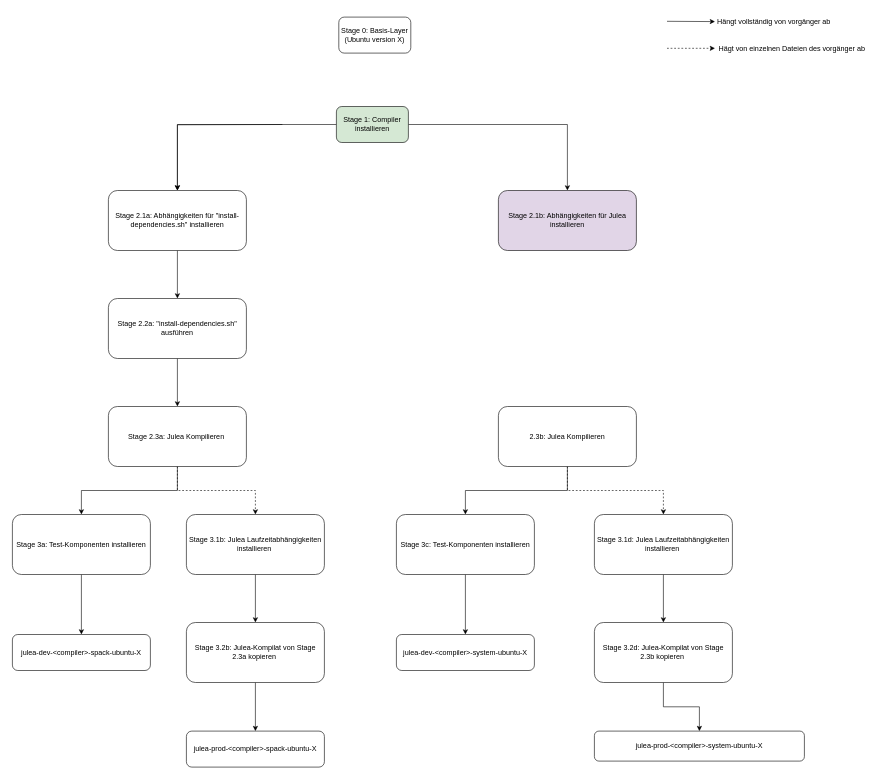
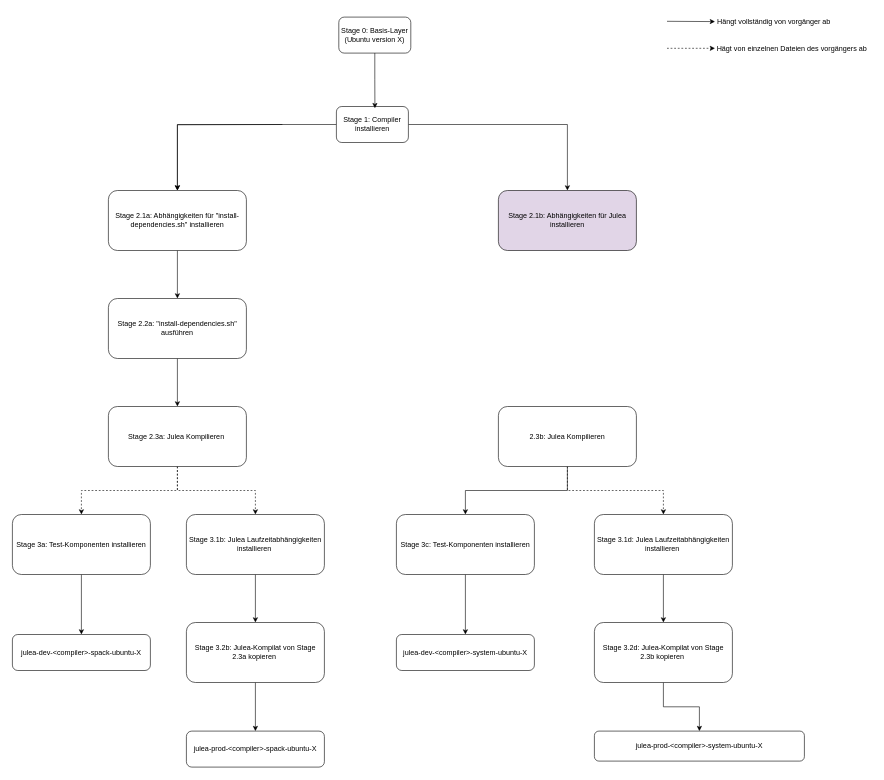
(793, 49) -> (793, 49)
none -> (375, 102)
(372, 125) -> (372, 125)
(118, 491) -> (118, 491)
